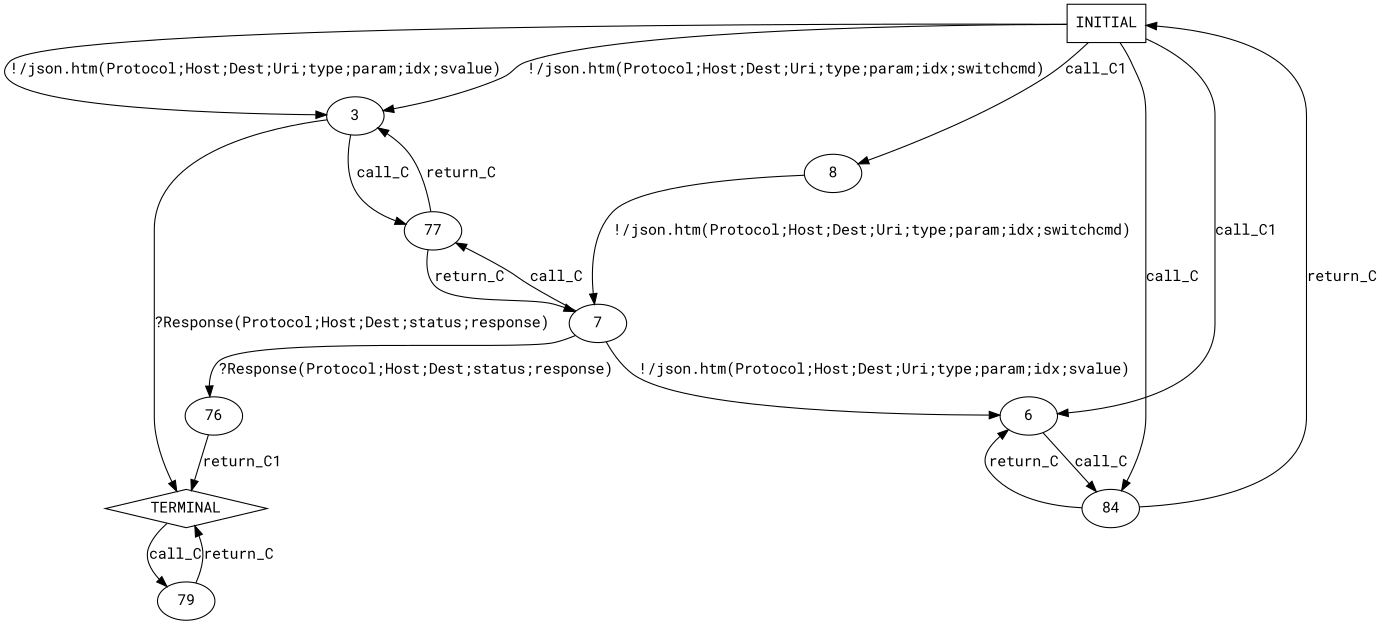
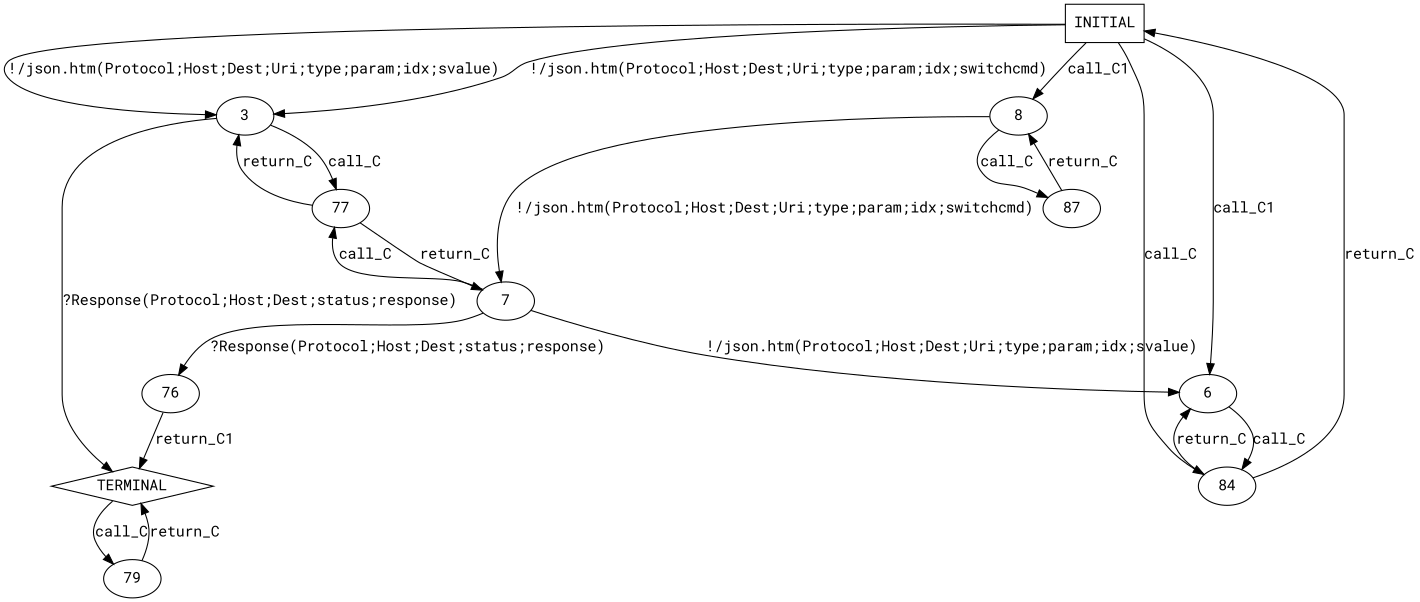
none -> (1072, 209)
